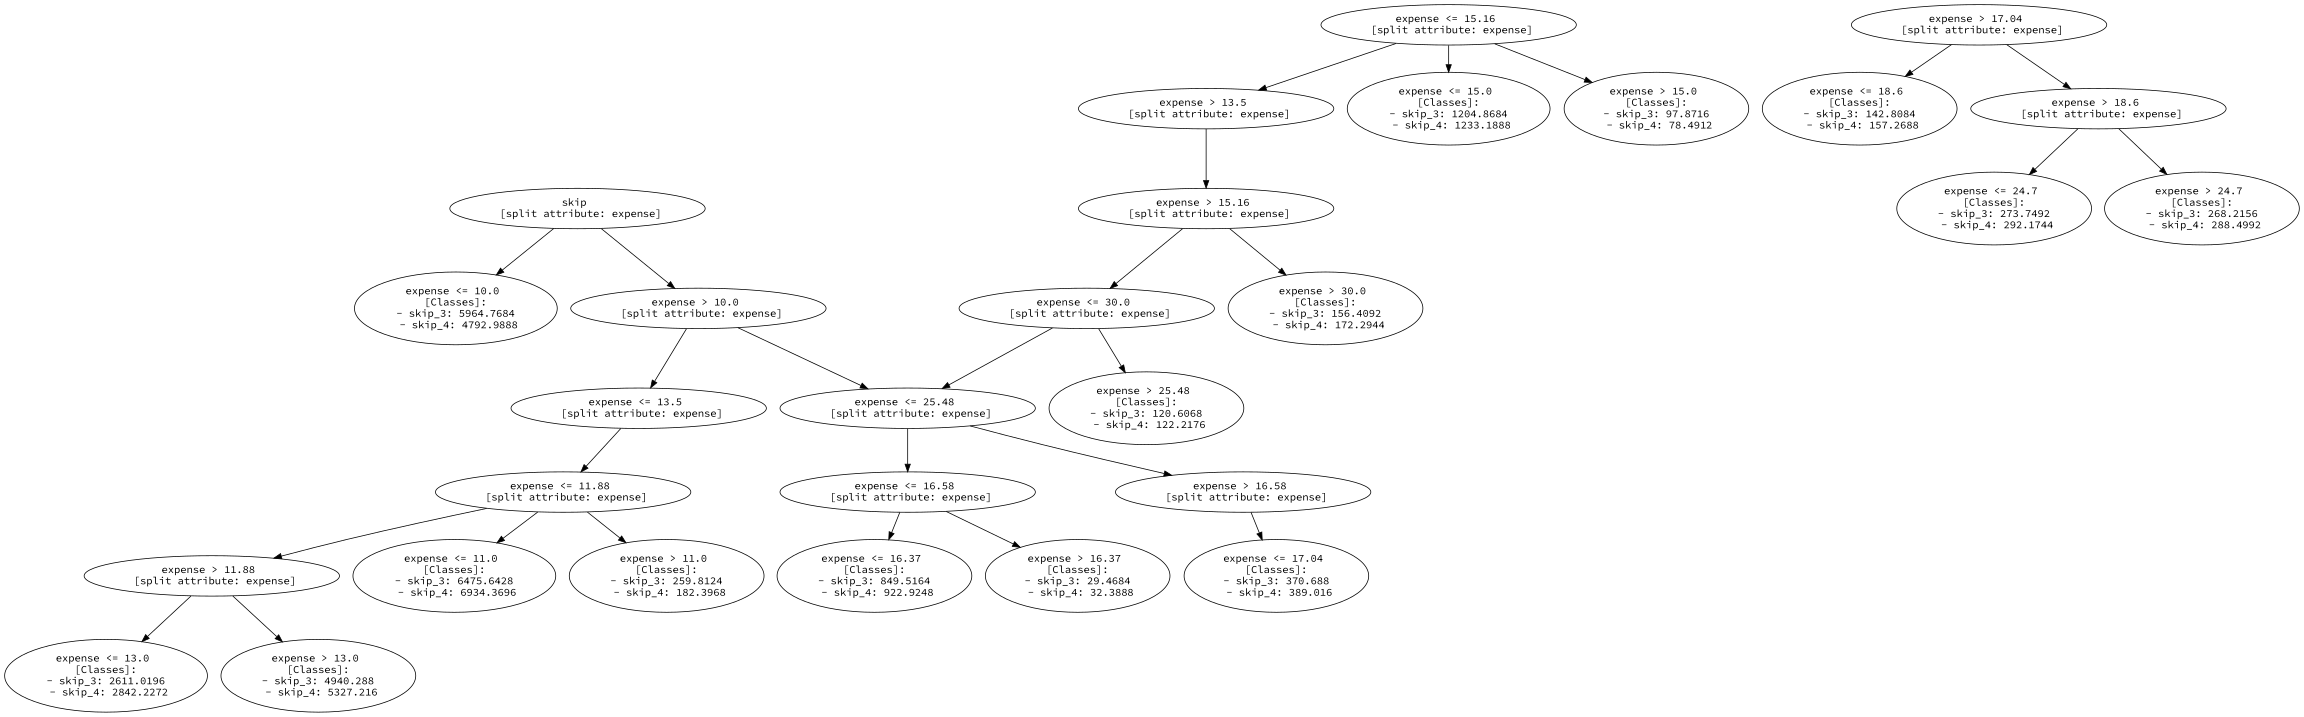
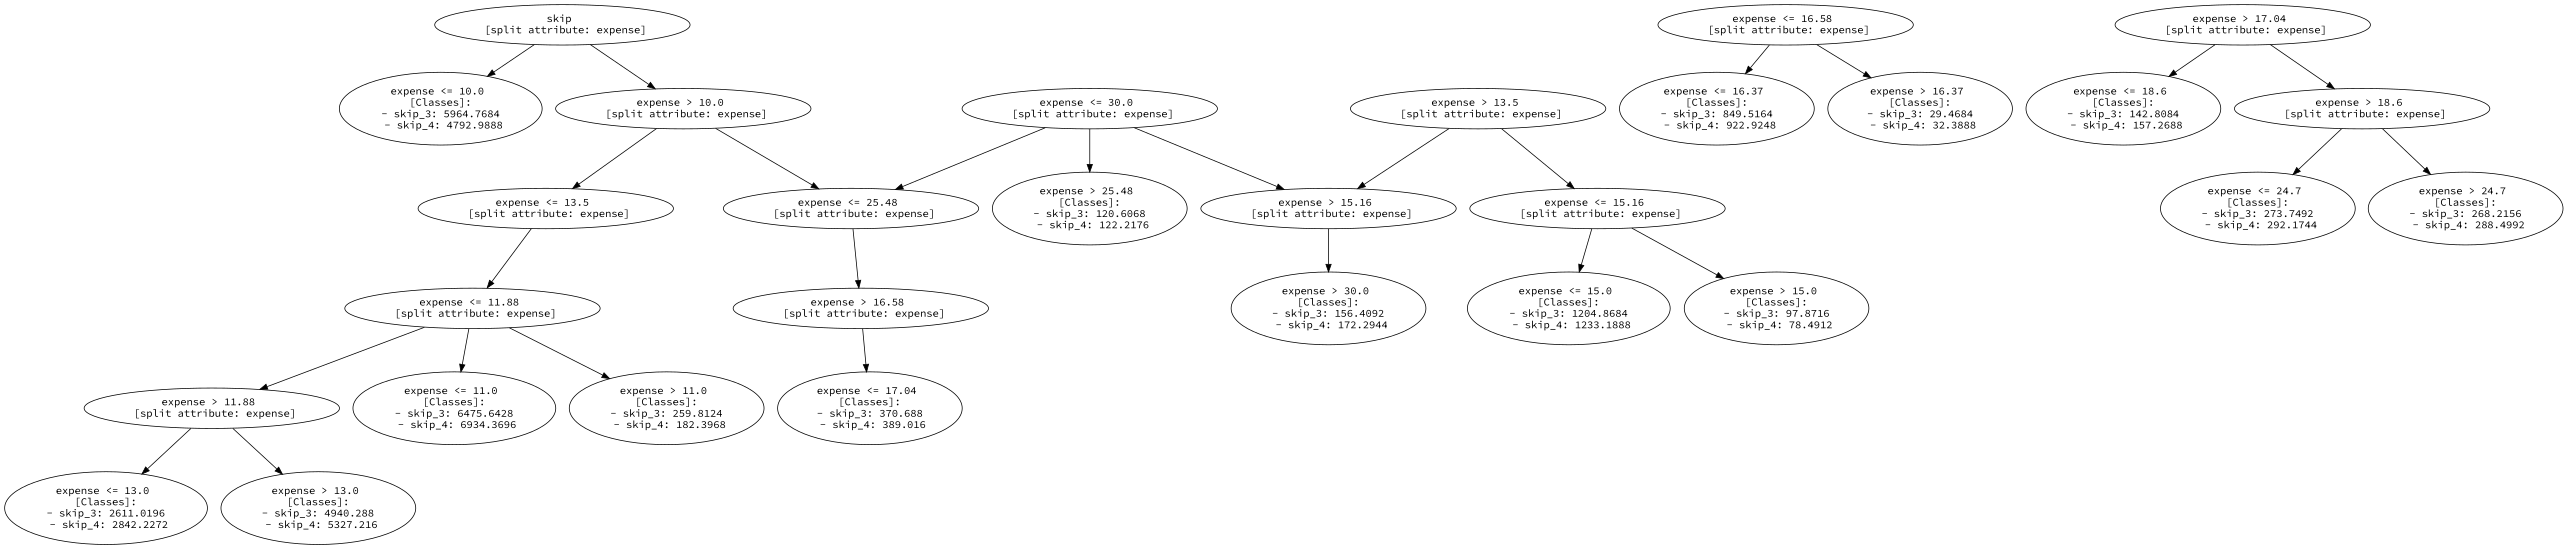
(1331, 66) -> (1535, 156)
(1149, 256) -> (1206, 157)
(908, 446) -> none
